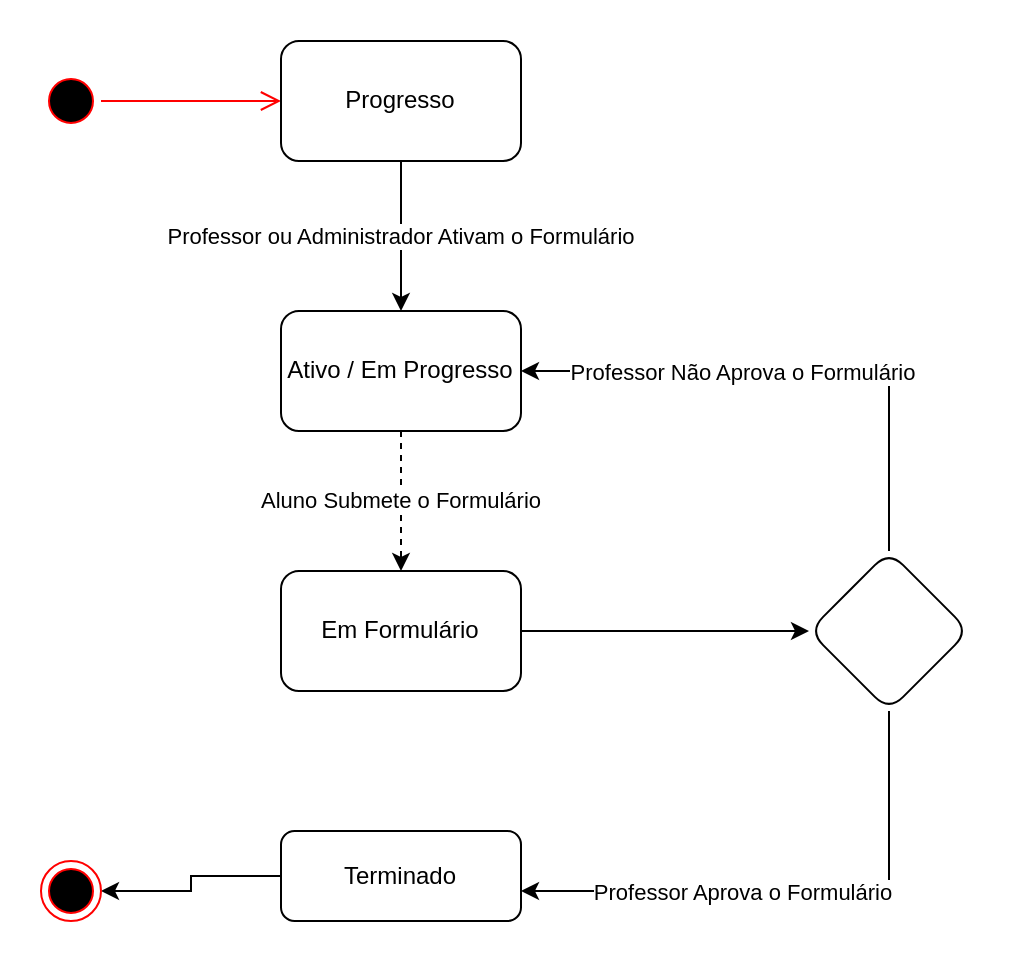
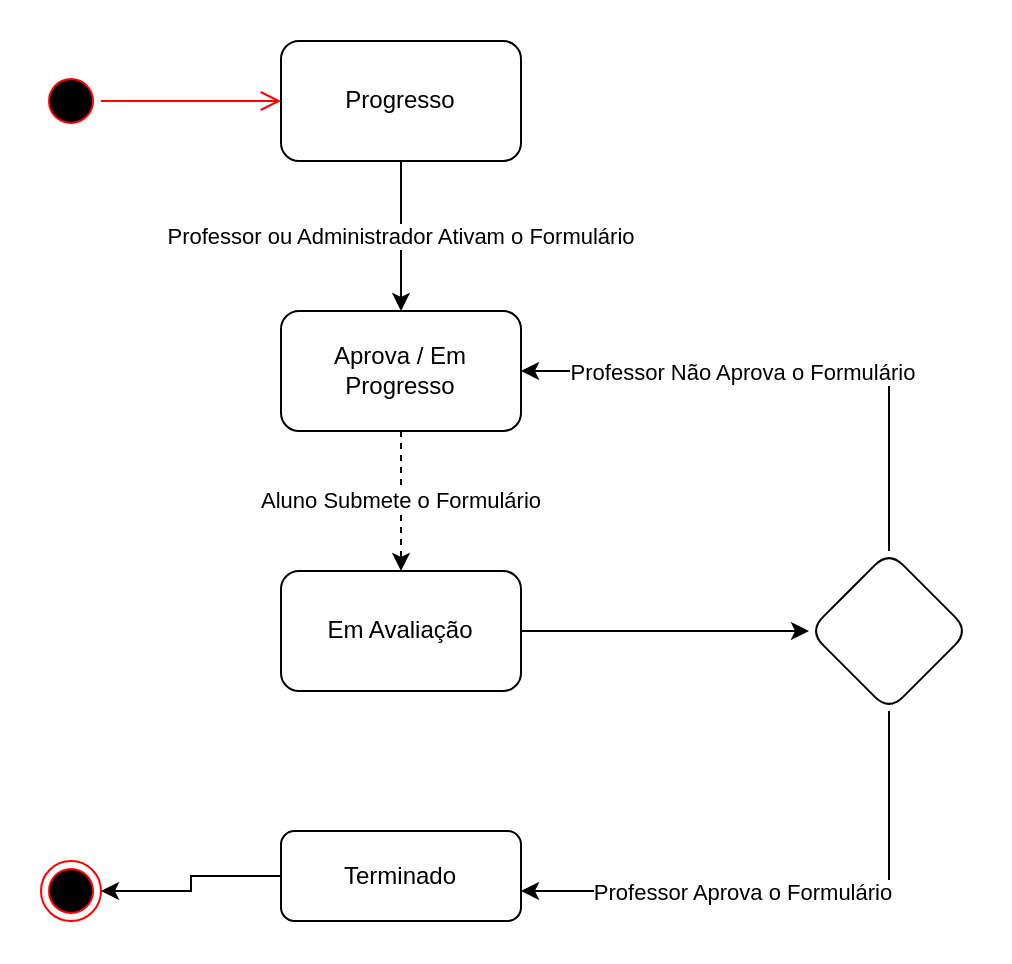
(401, 371) -> (401, 371)
(401, 631) -> (401, 631)
